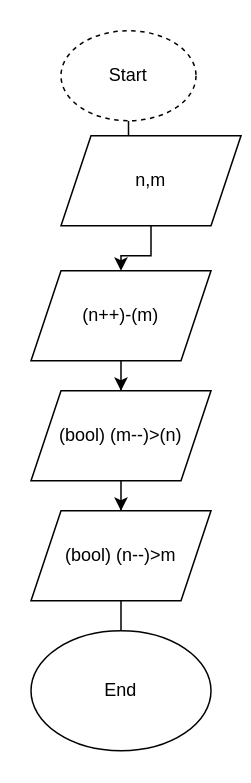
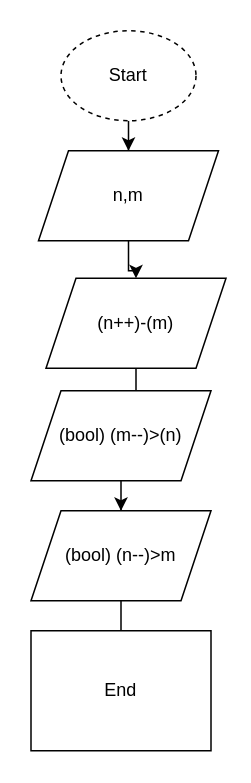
(151, 181) -> (128, 196)
(121, 316) -> (136, 323)
(121, 691) -> (121, 691)
